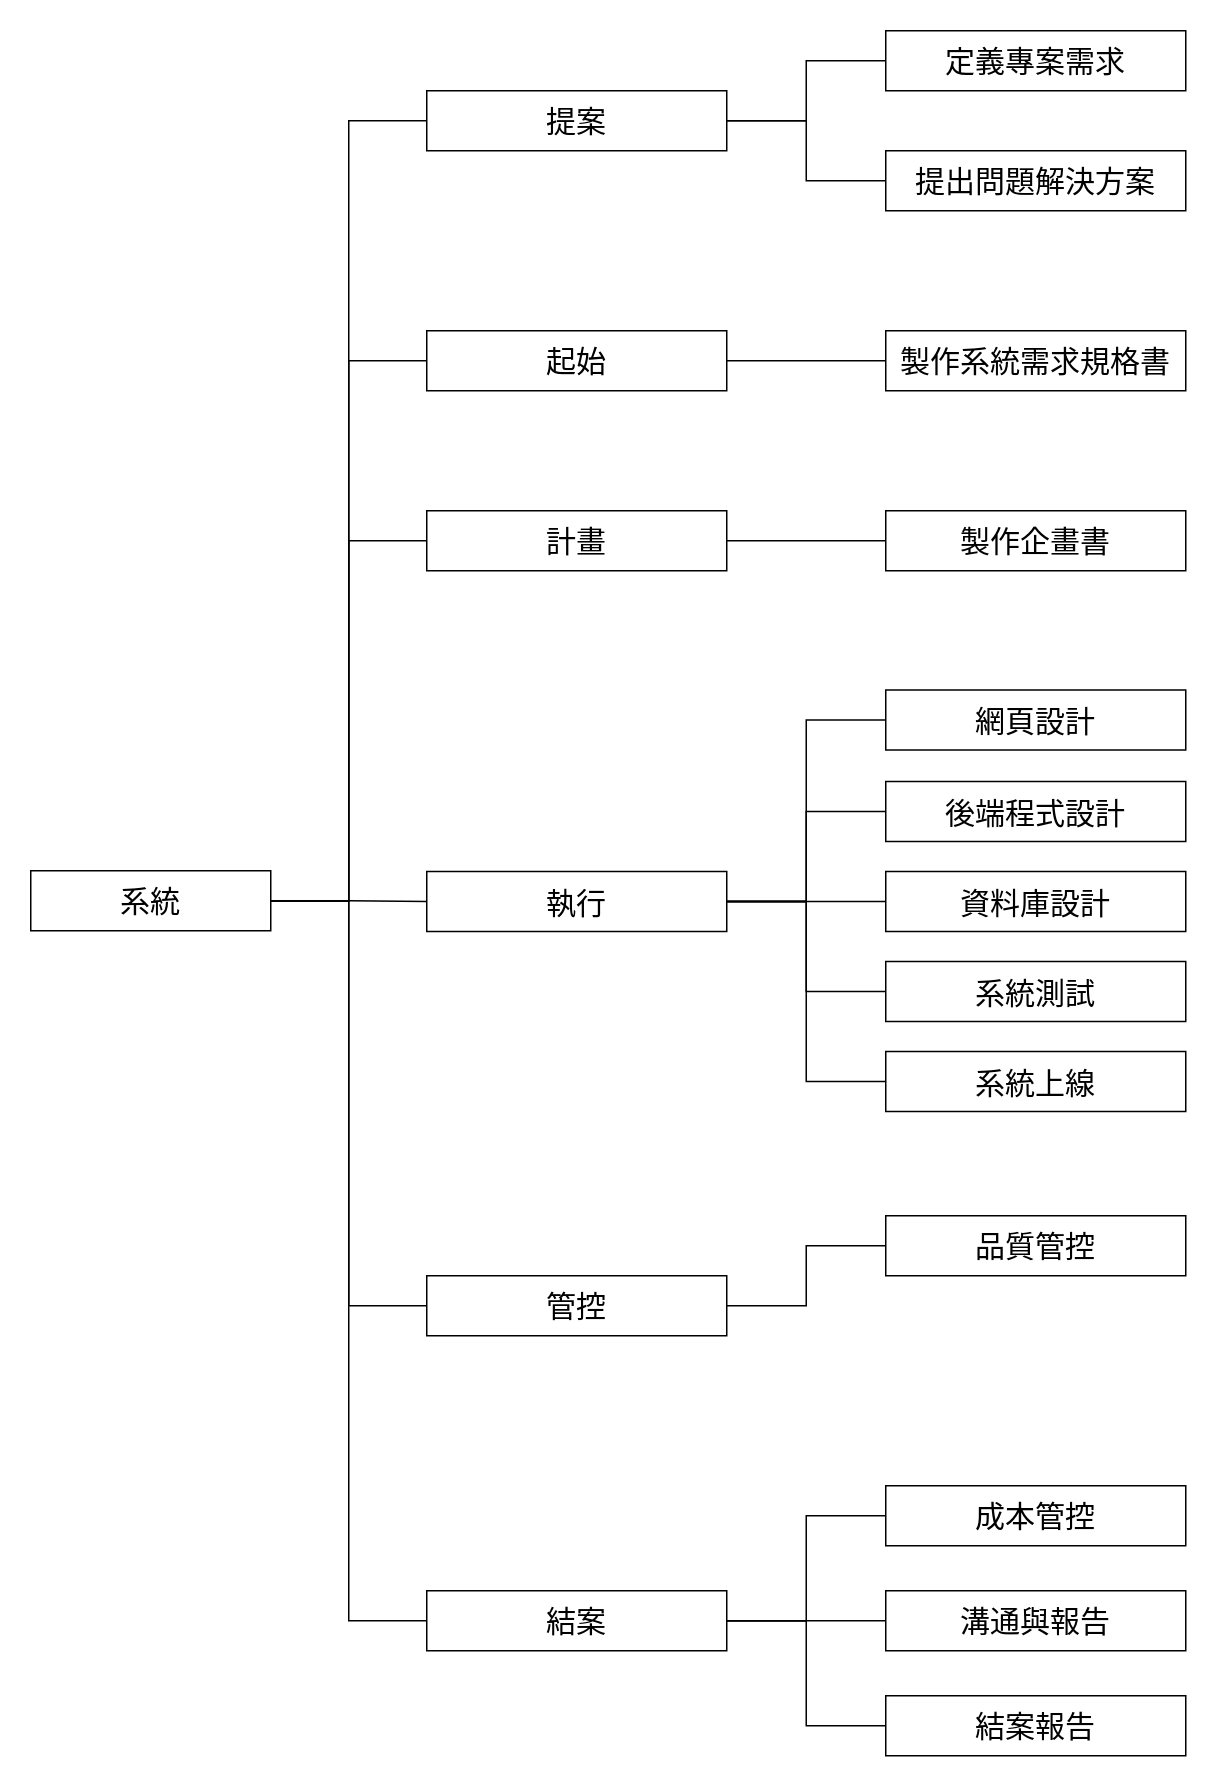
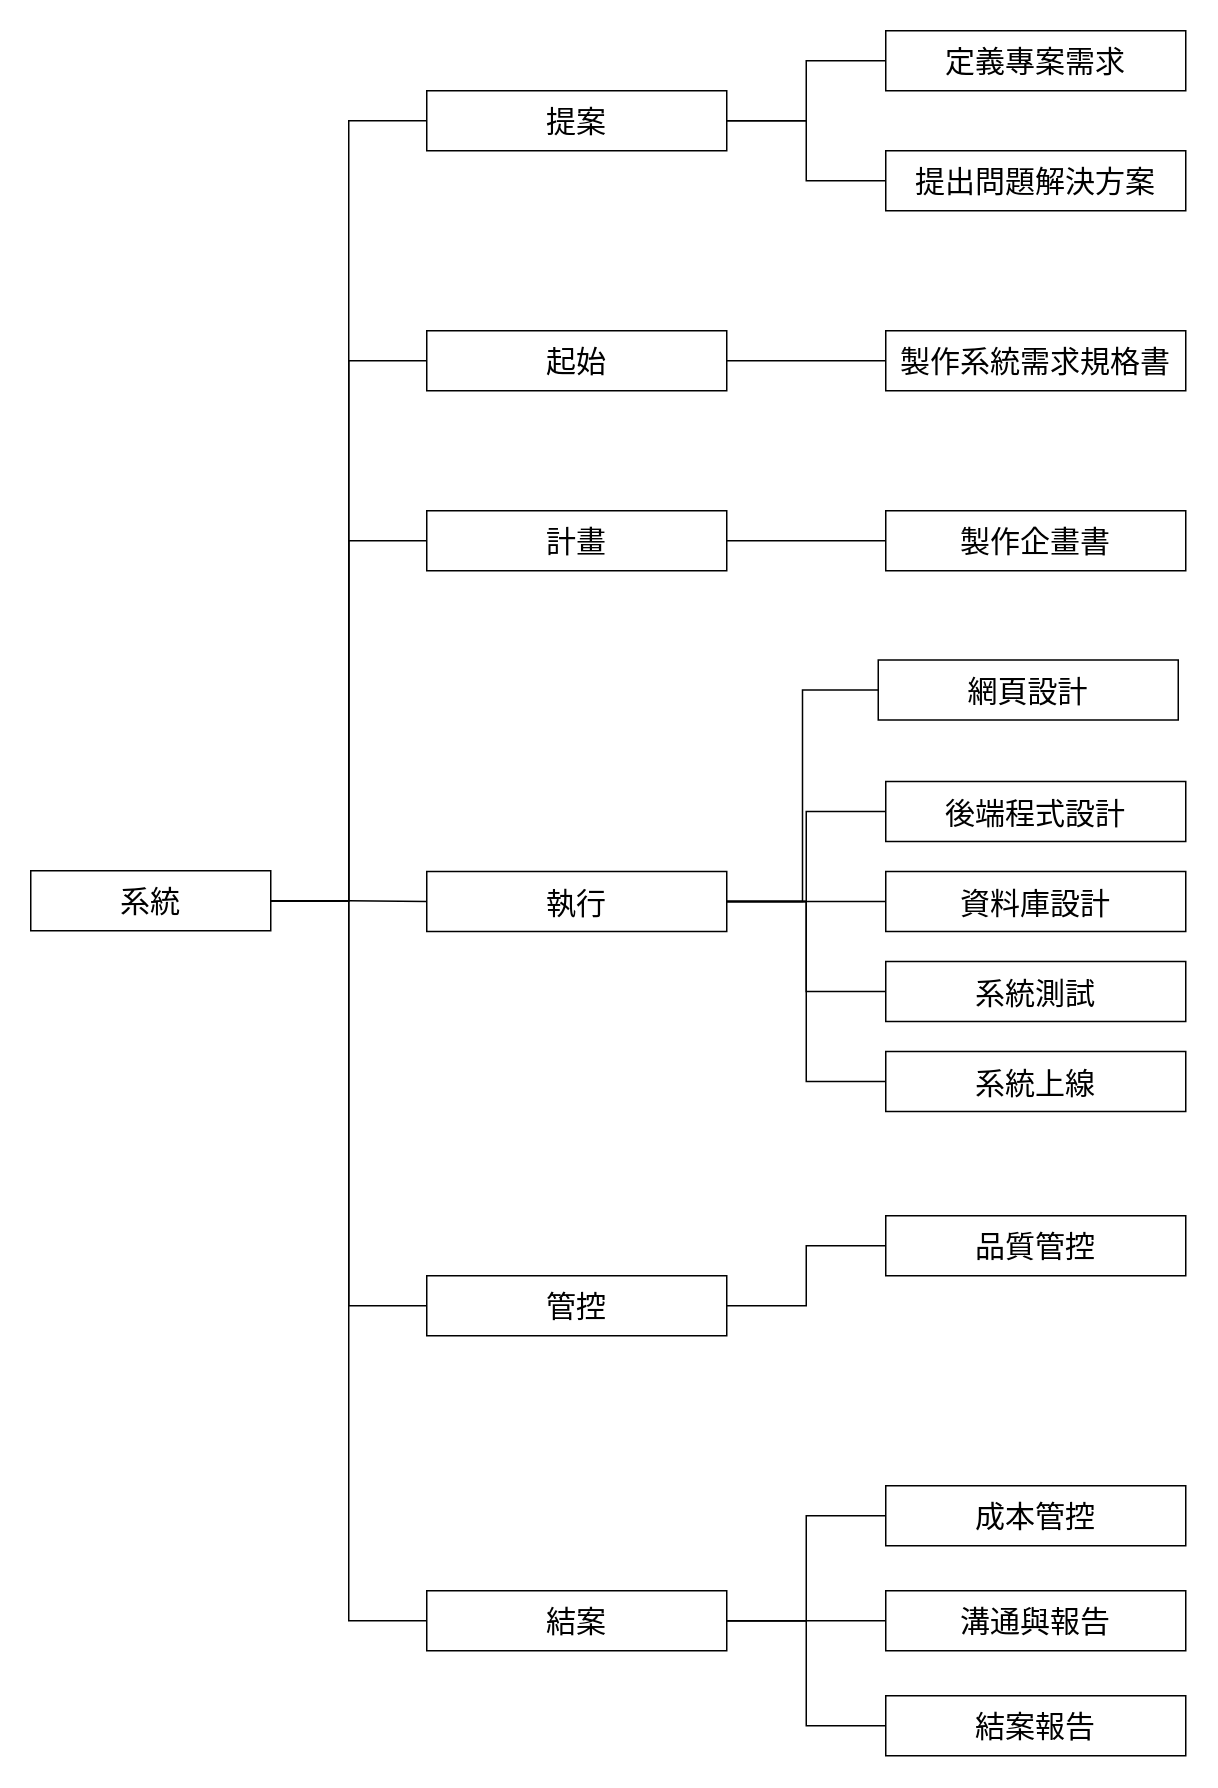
(1036, 720) -> (1028, 690)
